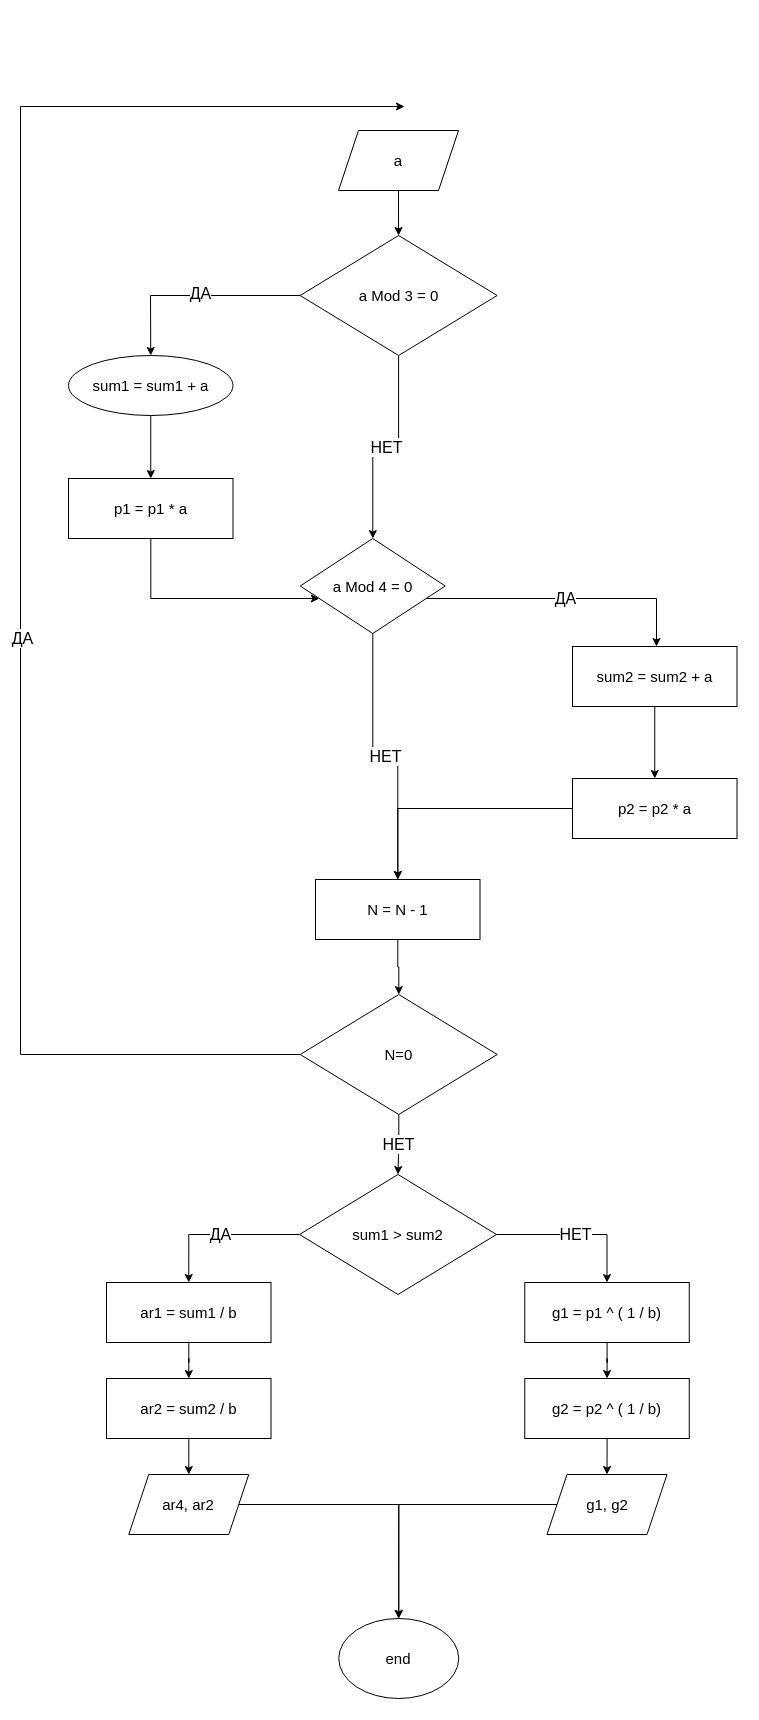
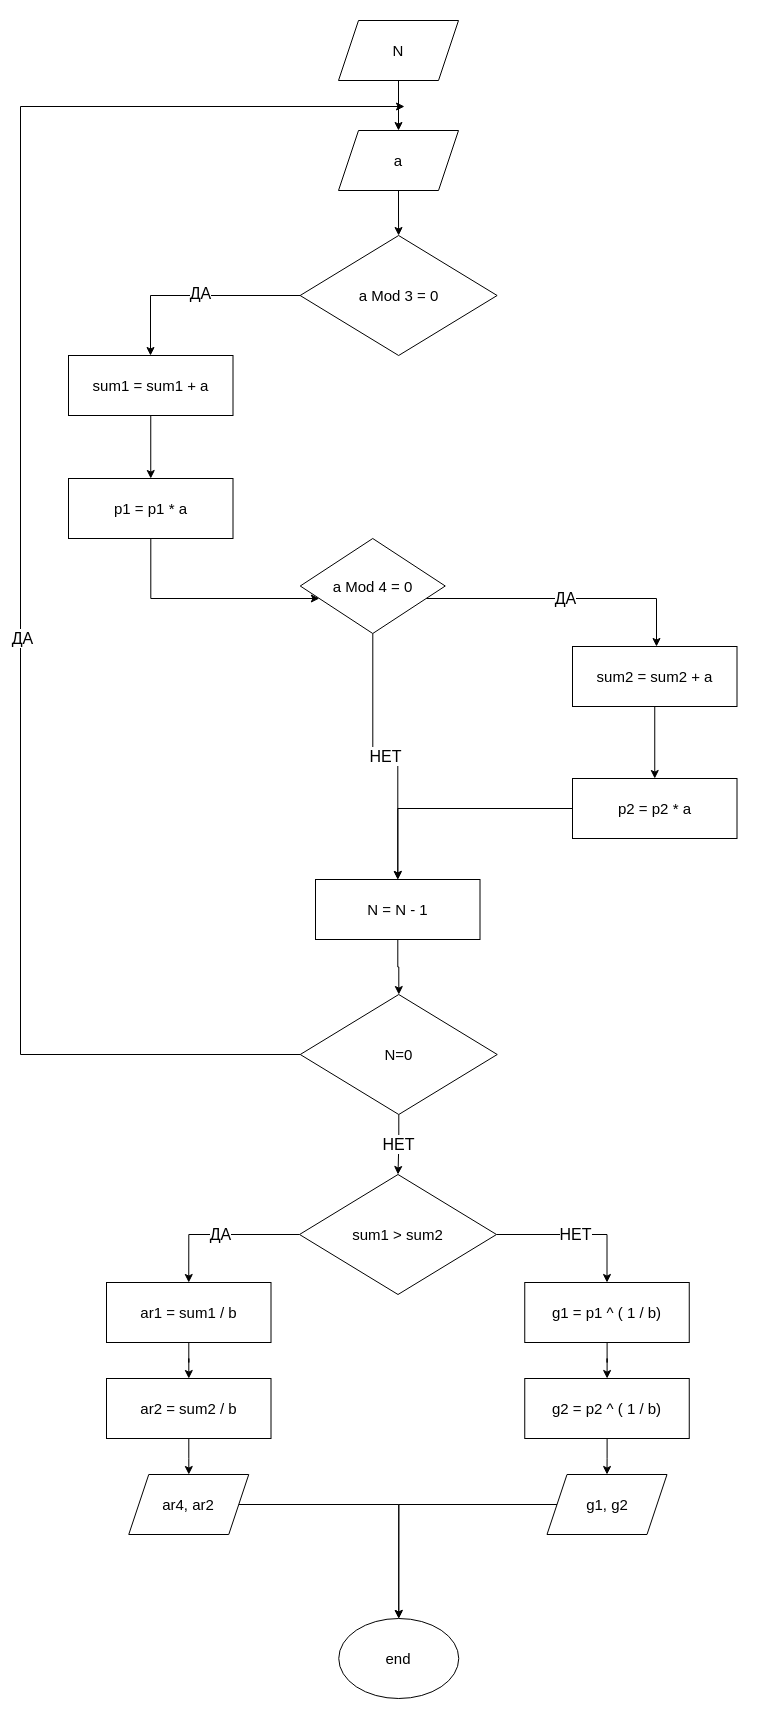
none -> (399, 51)
none -> (399, 102)
(151, 386) -> (151, 386)
(389, 447) -> none
